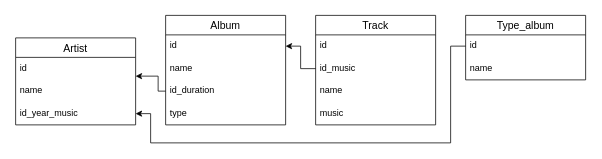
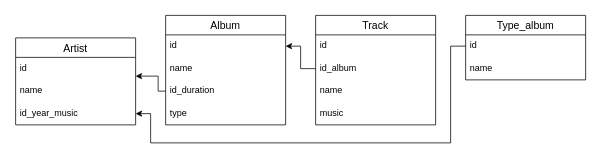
(337, 68) -> (337, 68)
